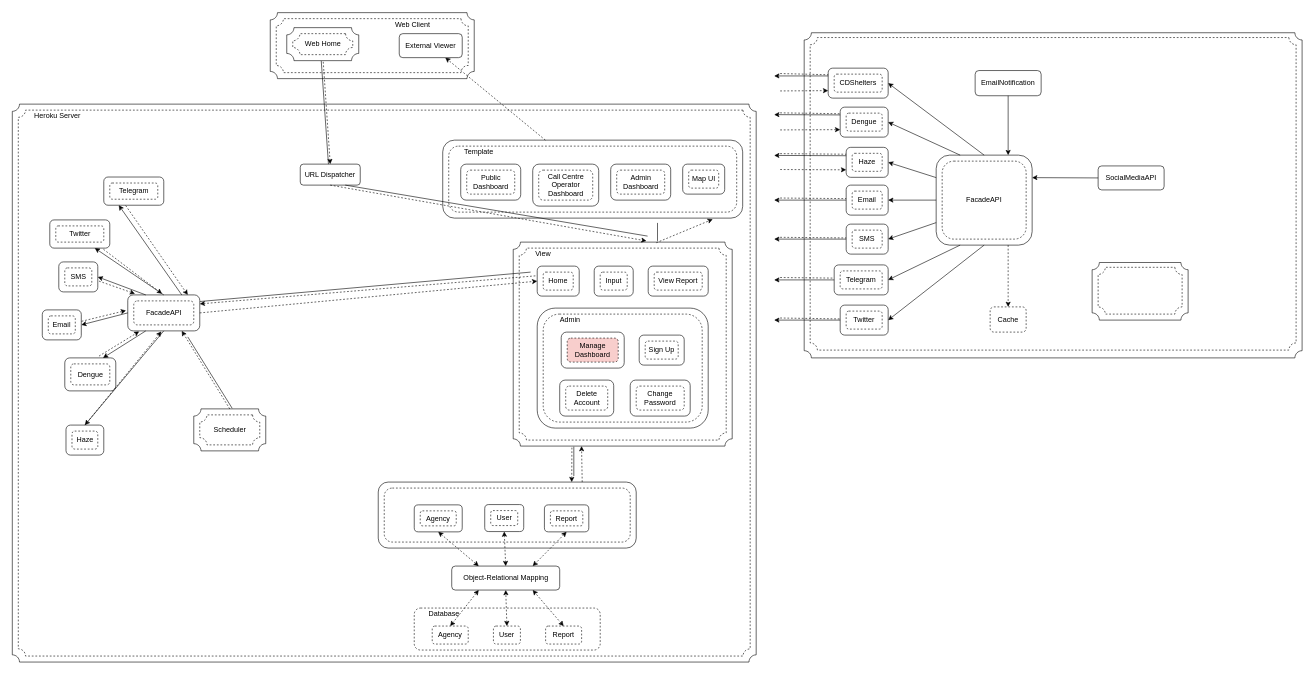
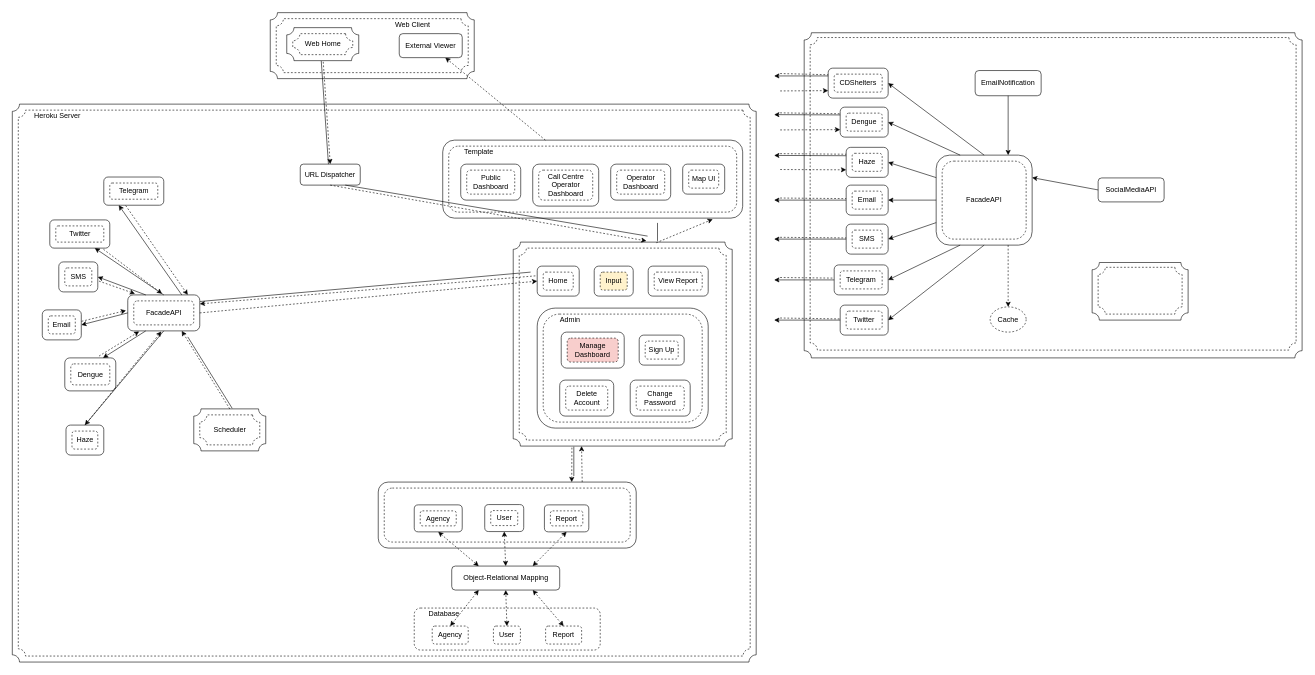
(1131, 178) -> (1131, 190)
(641, 182) -> (641, 182)
(543, 254) -> none
(614, 281) -> (614, 281)
(1008, 320) -> (1008, 320)
